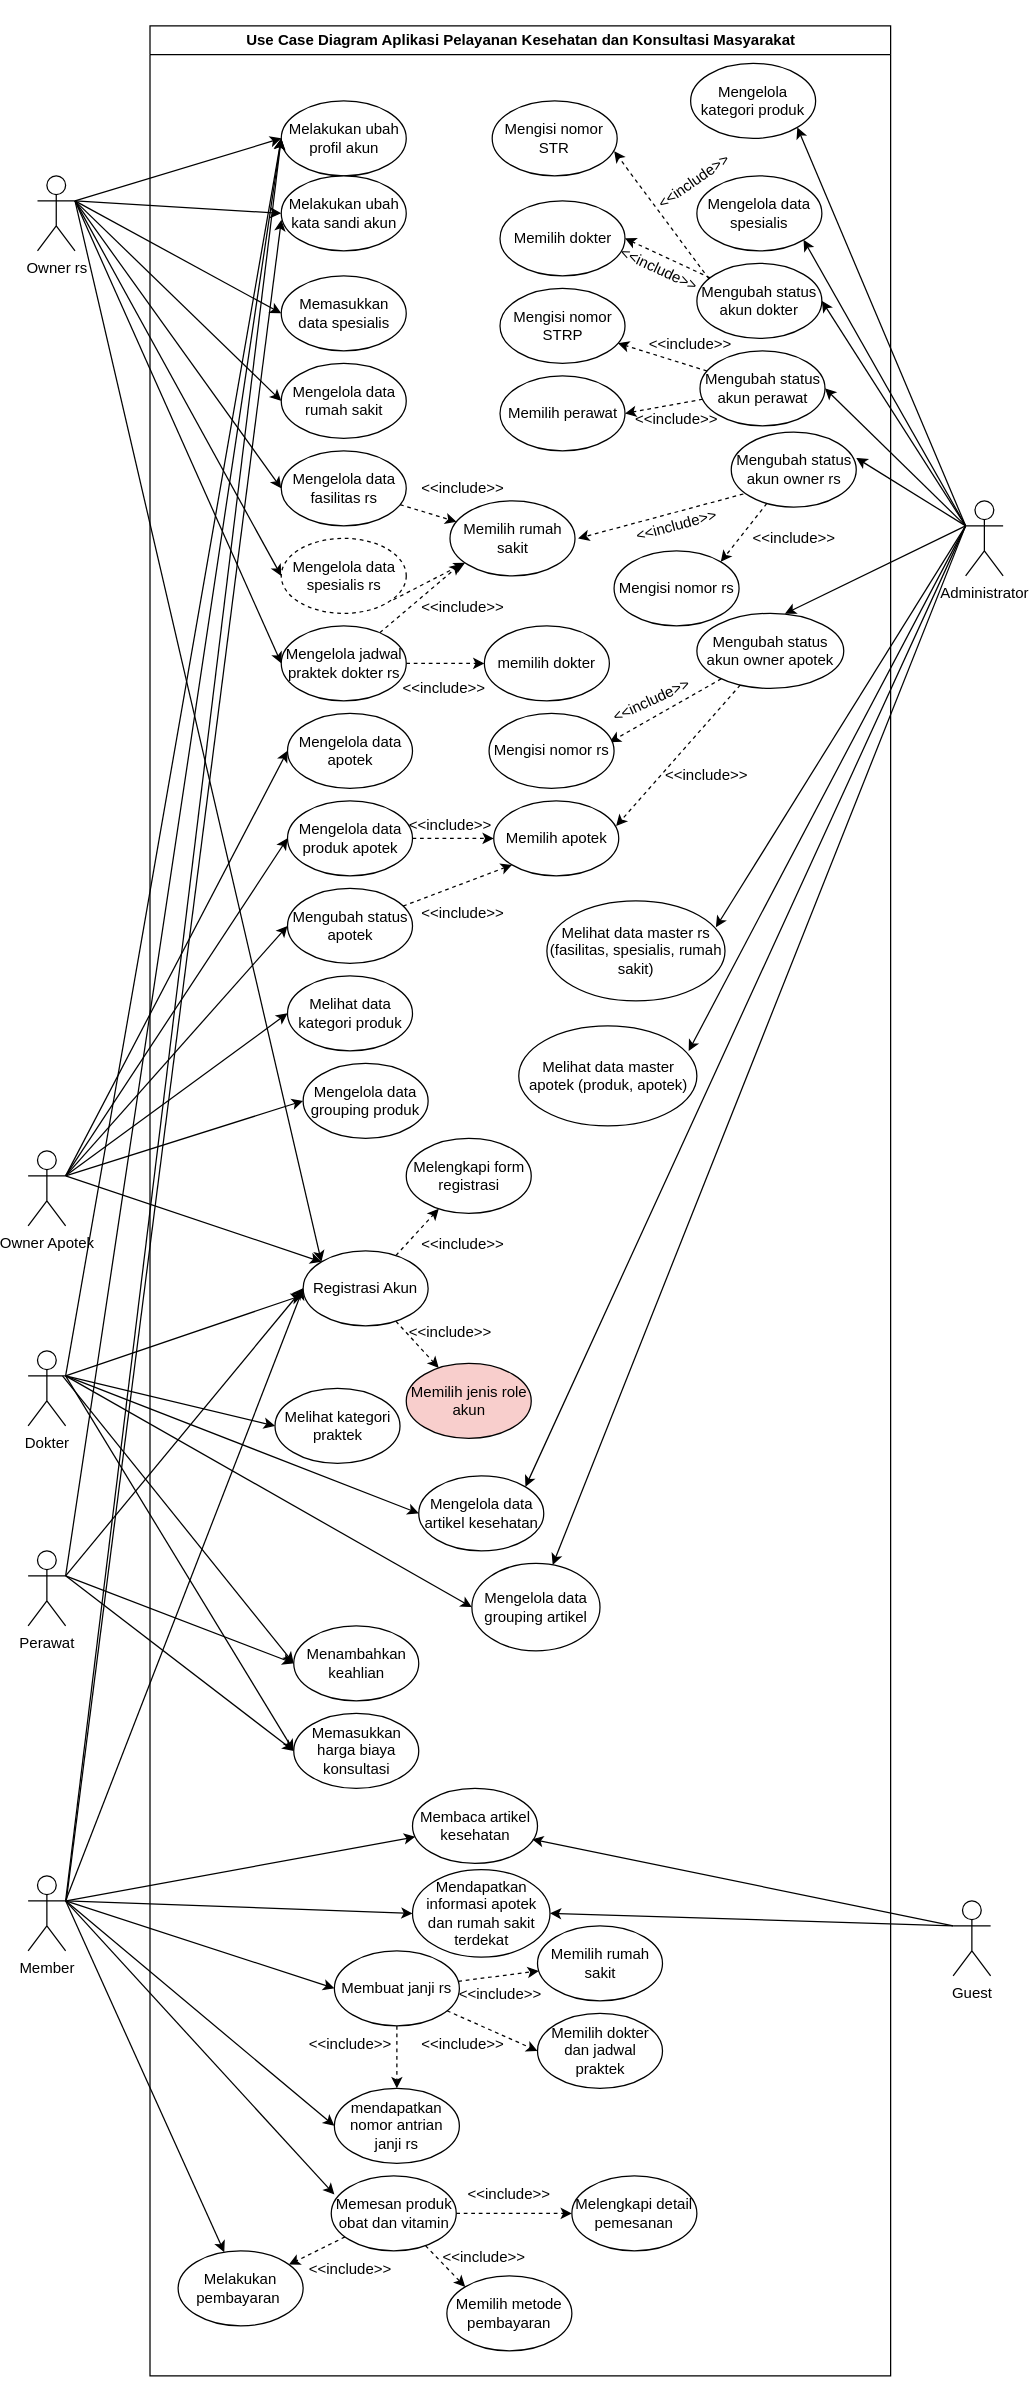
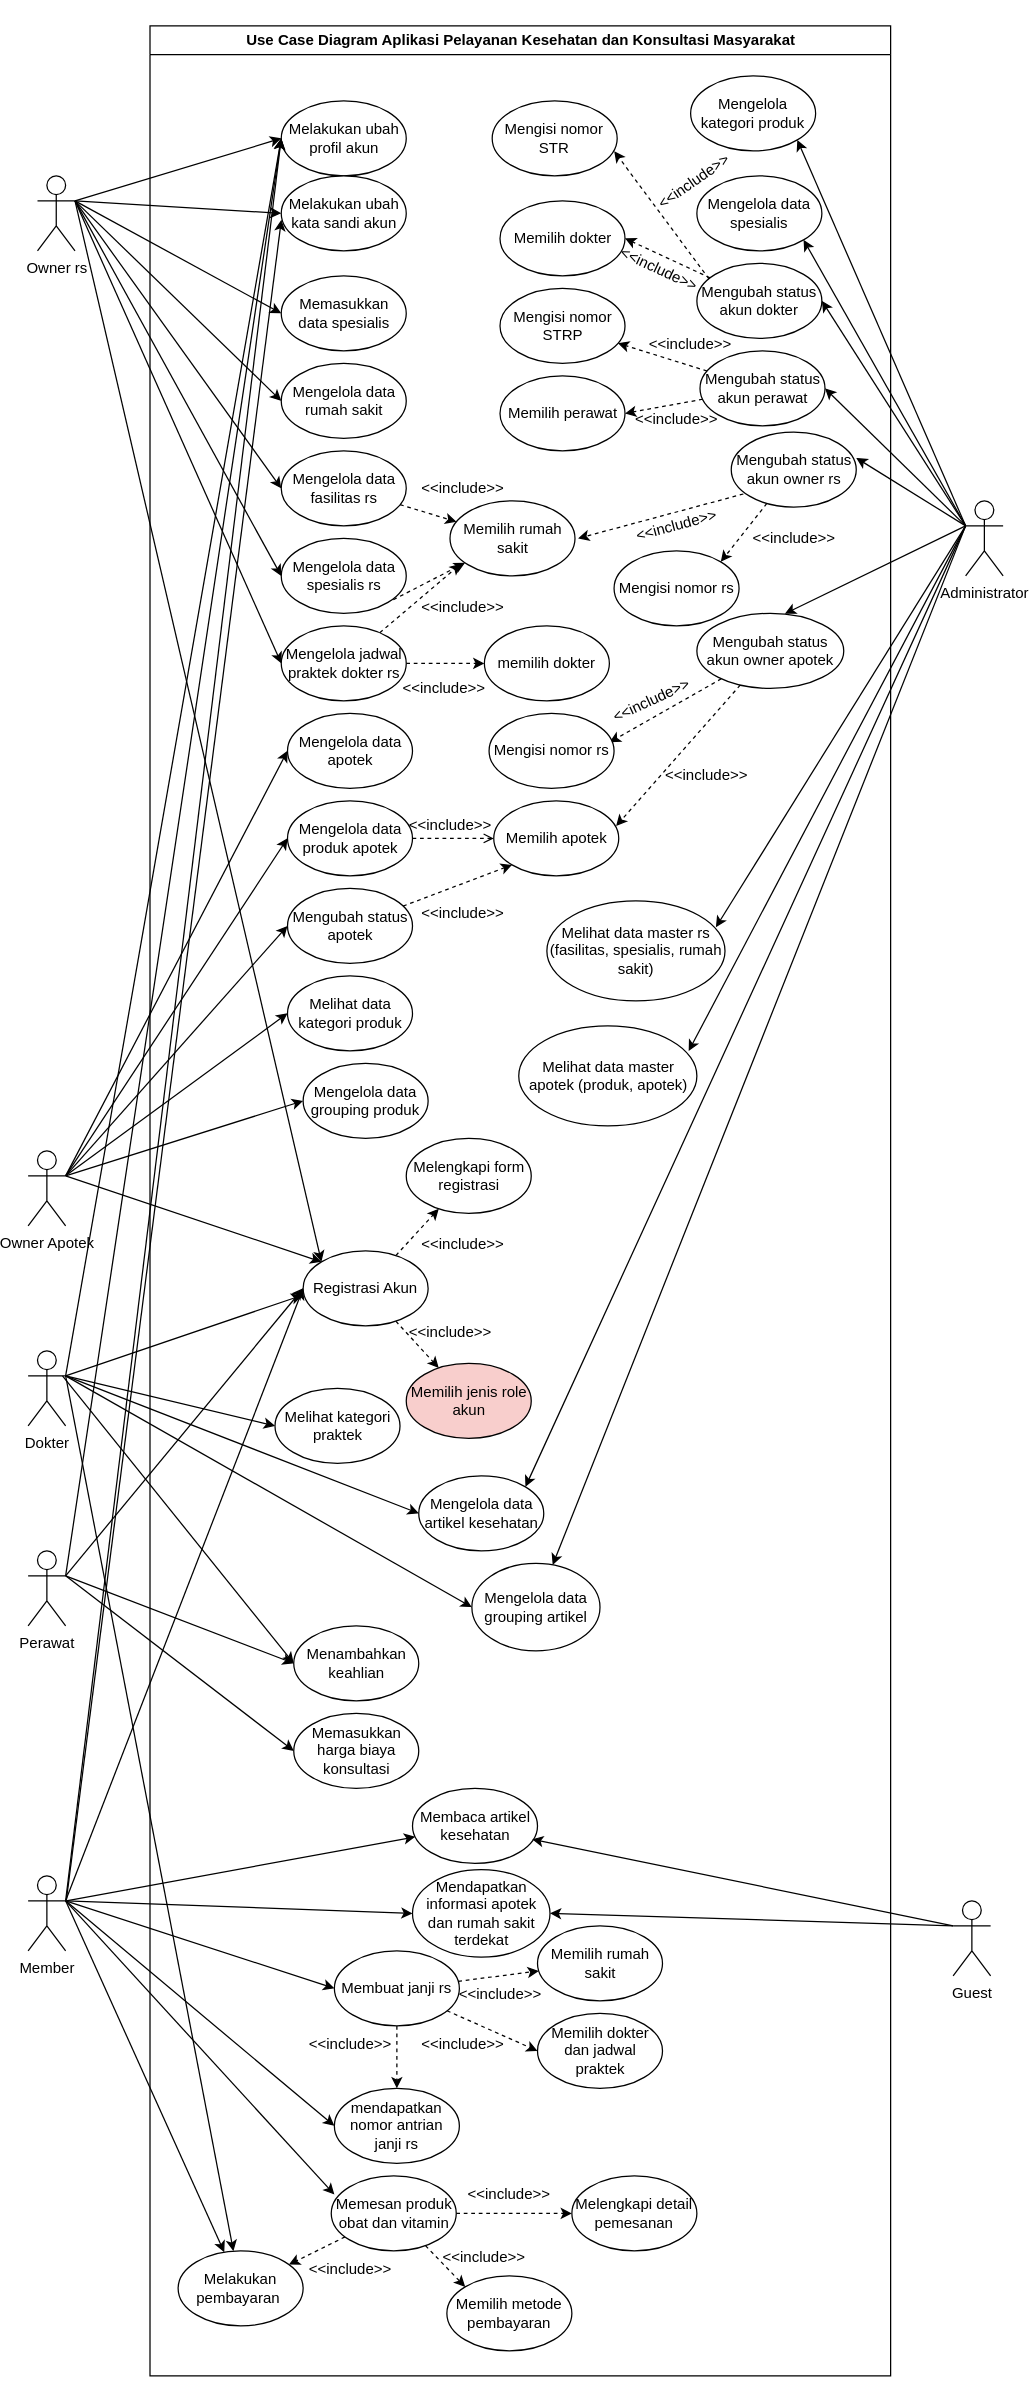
(753, 101) -> (753, 113)
(344, 576) -> (344, 576)
(484, 838) -> (486, 838)
(221, 1631) -> (172, 1932)
